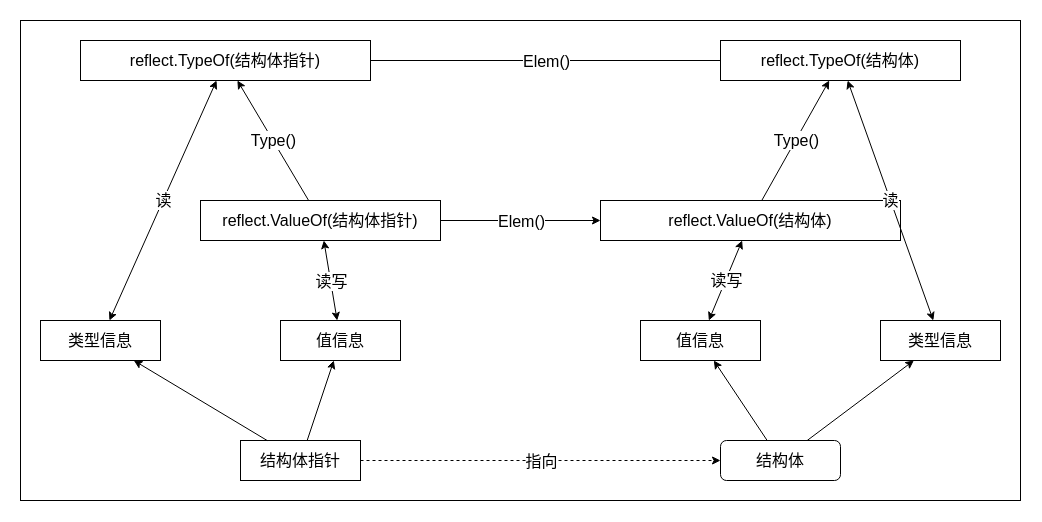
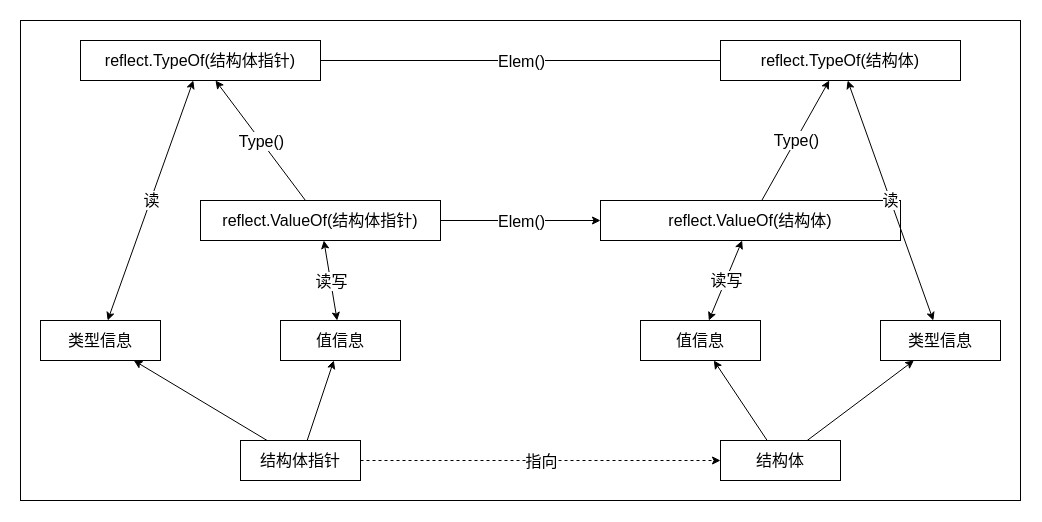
(226, 61) -> (201, 61)
(781, 461) -> (781, 461)
